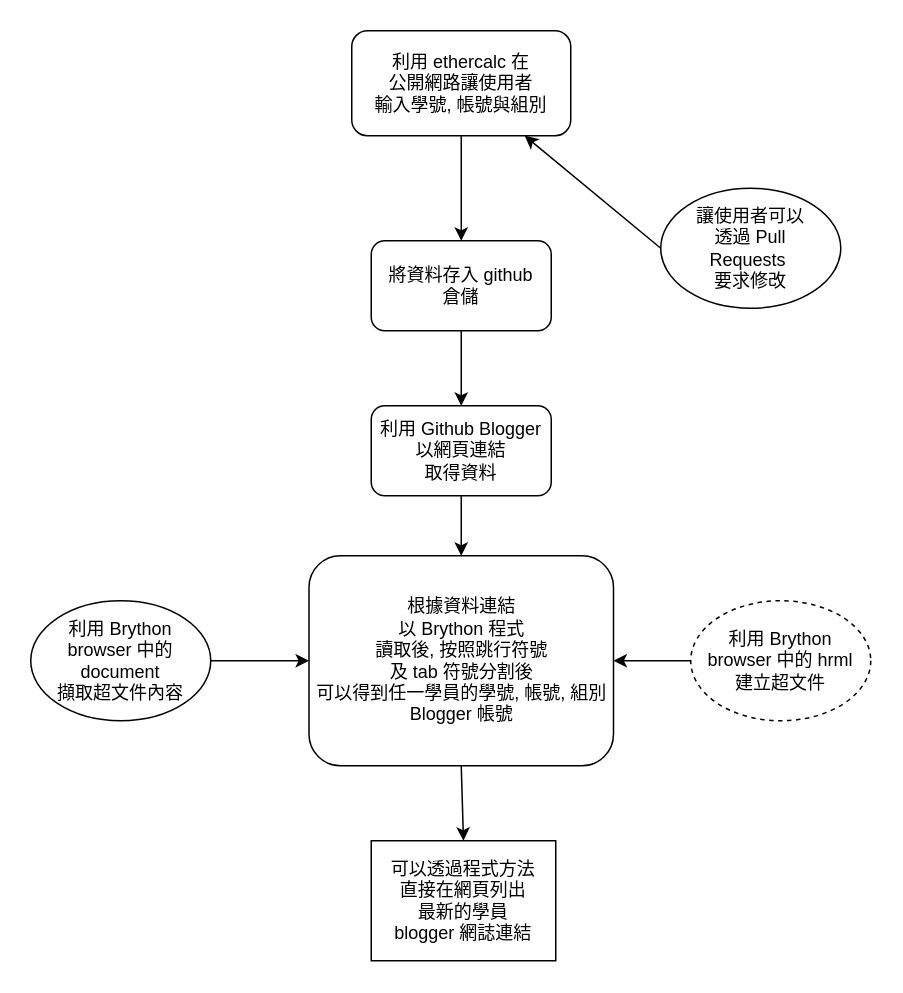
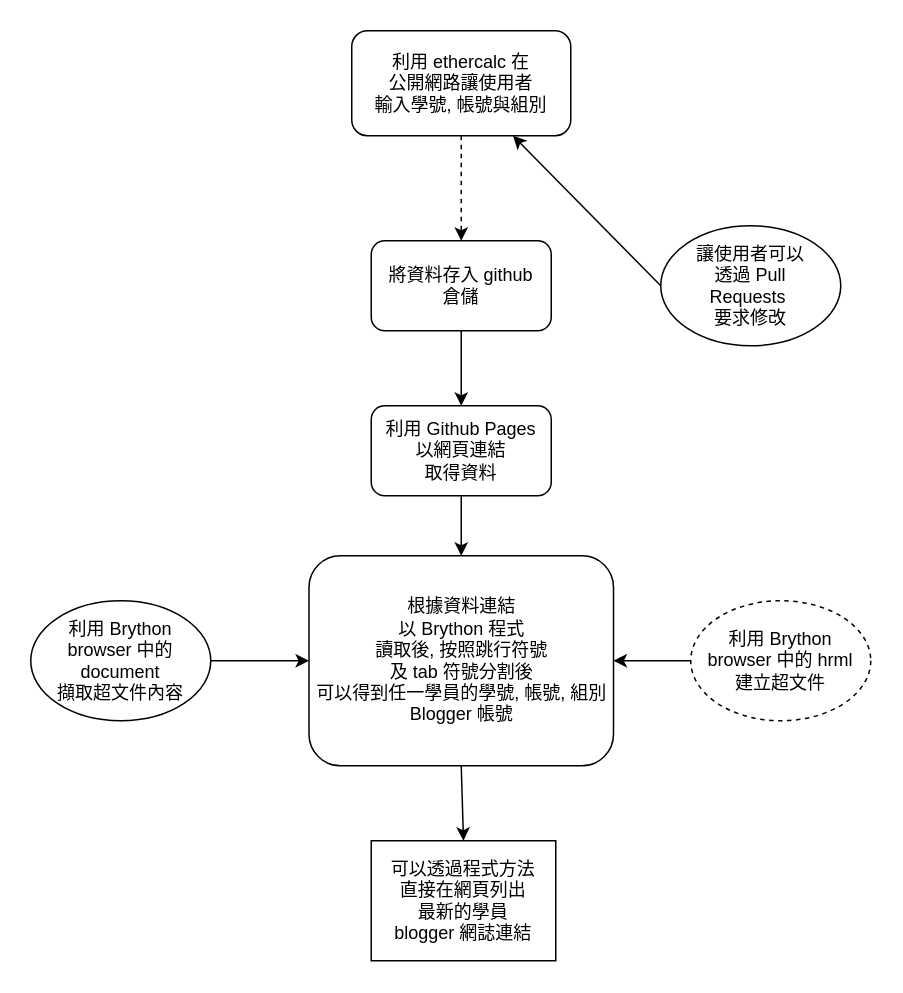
(461, 182) -> (461, 182)
(751, 248) -> (751, 286)
(461, 451) -> (461, 451)
